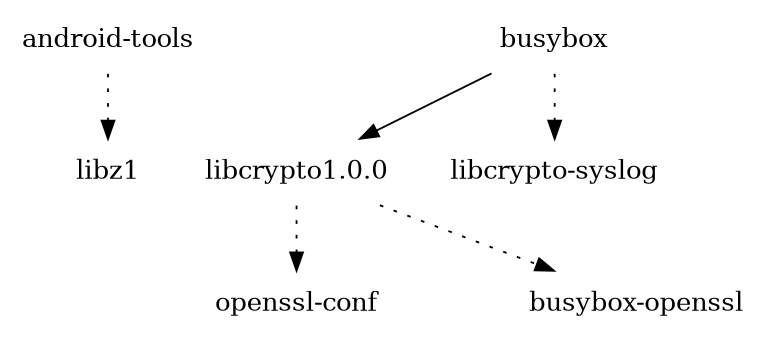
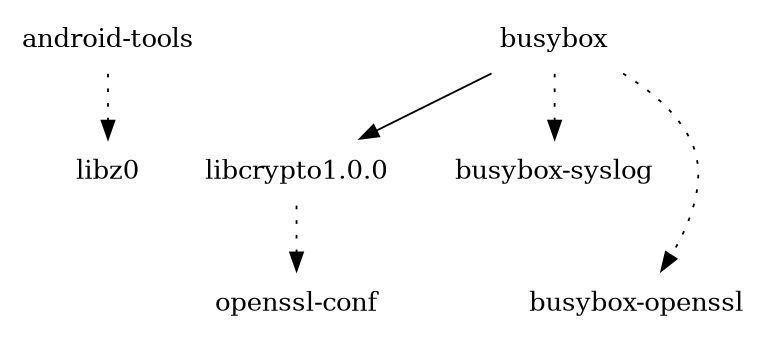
(108, 172) -> (108, 172)
(555, 172) -> (555, 172)
(458, 235) -> (695, 152)
